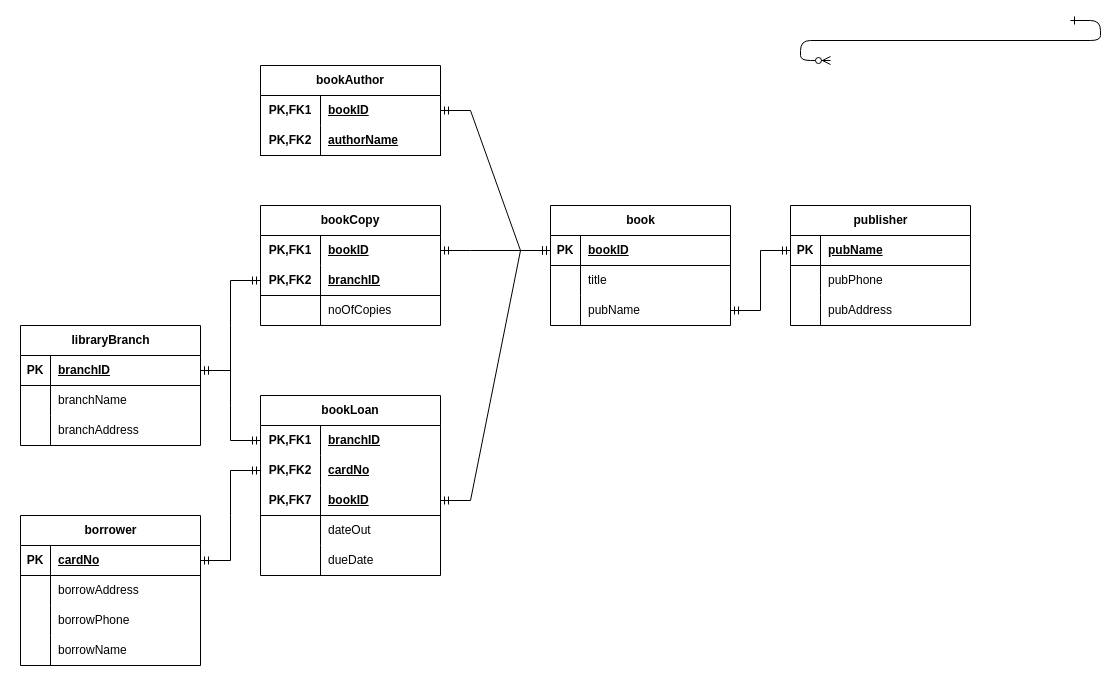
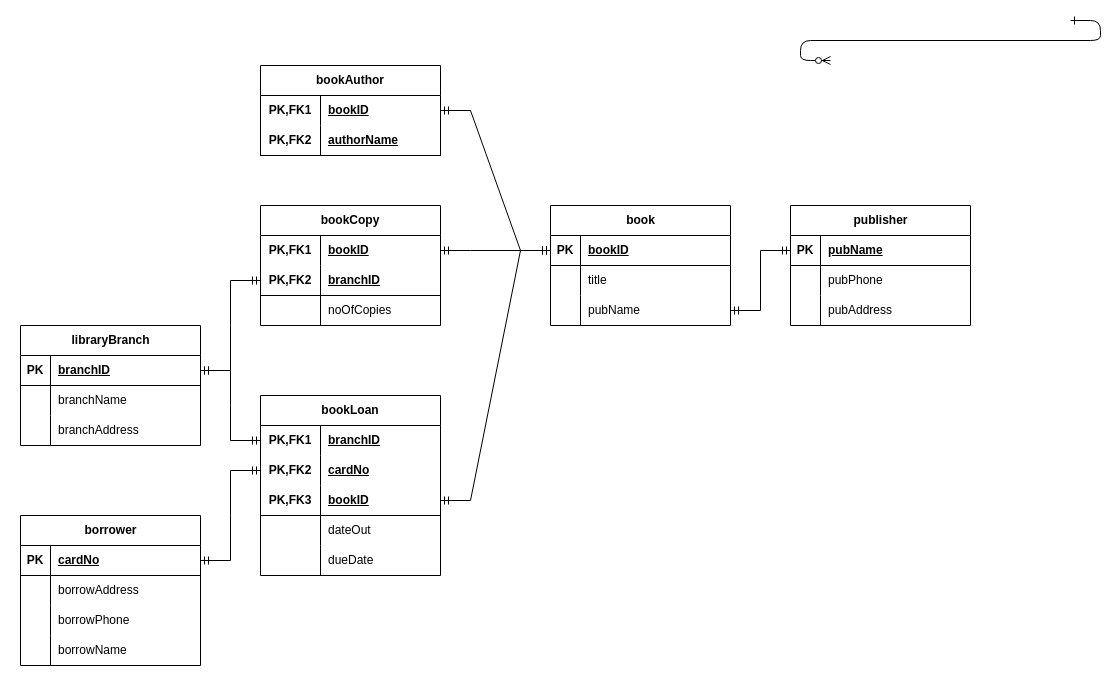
(291, 501) -> (291, 501)
